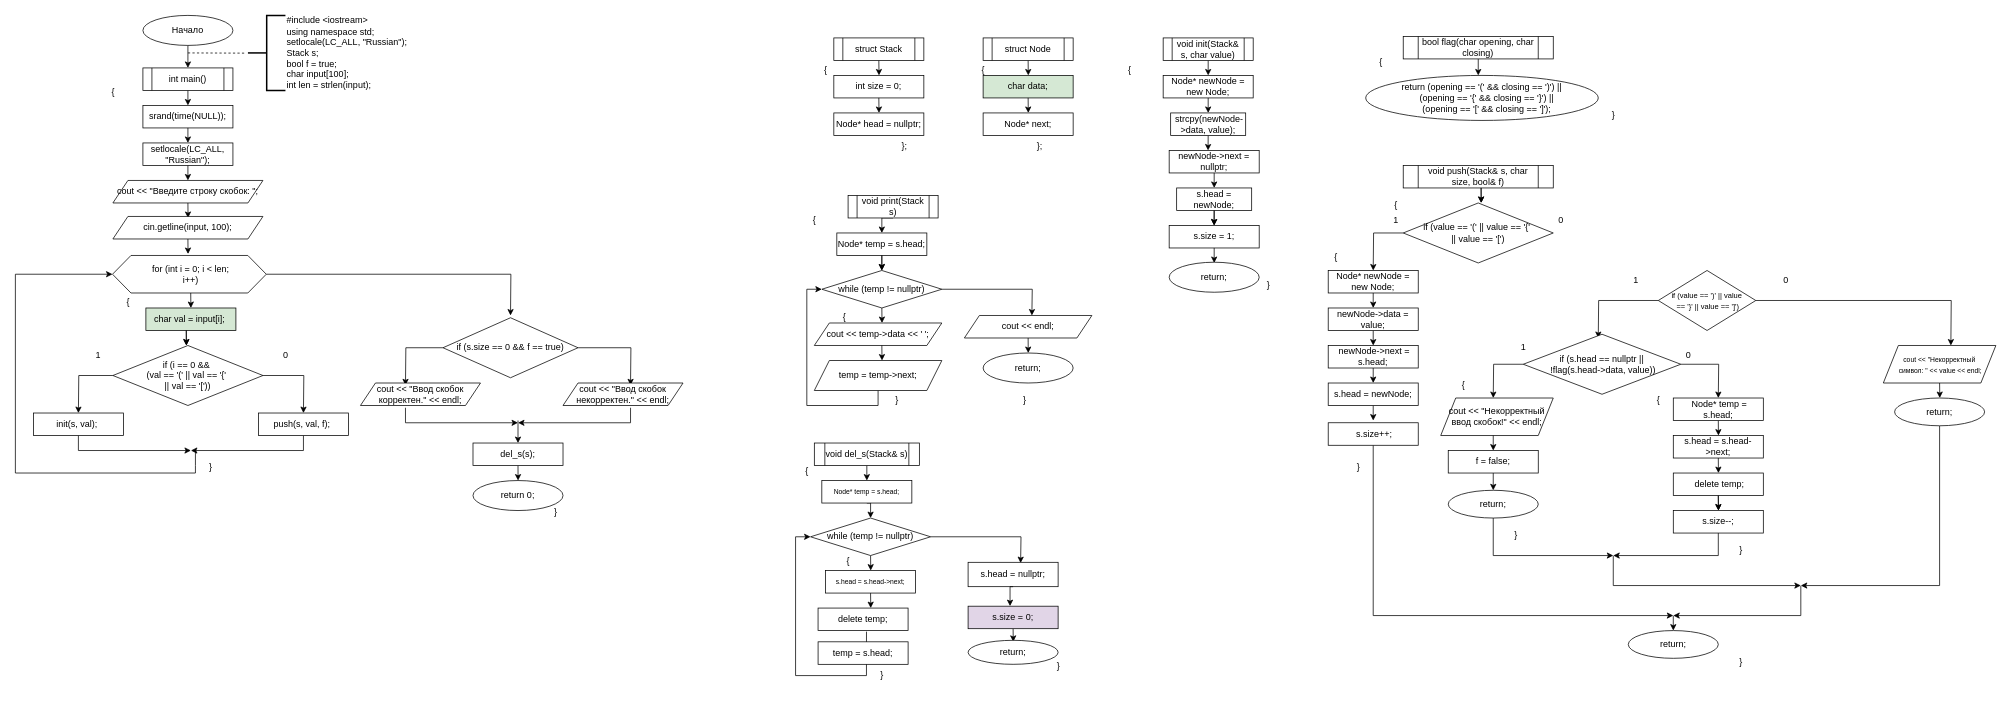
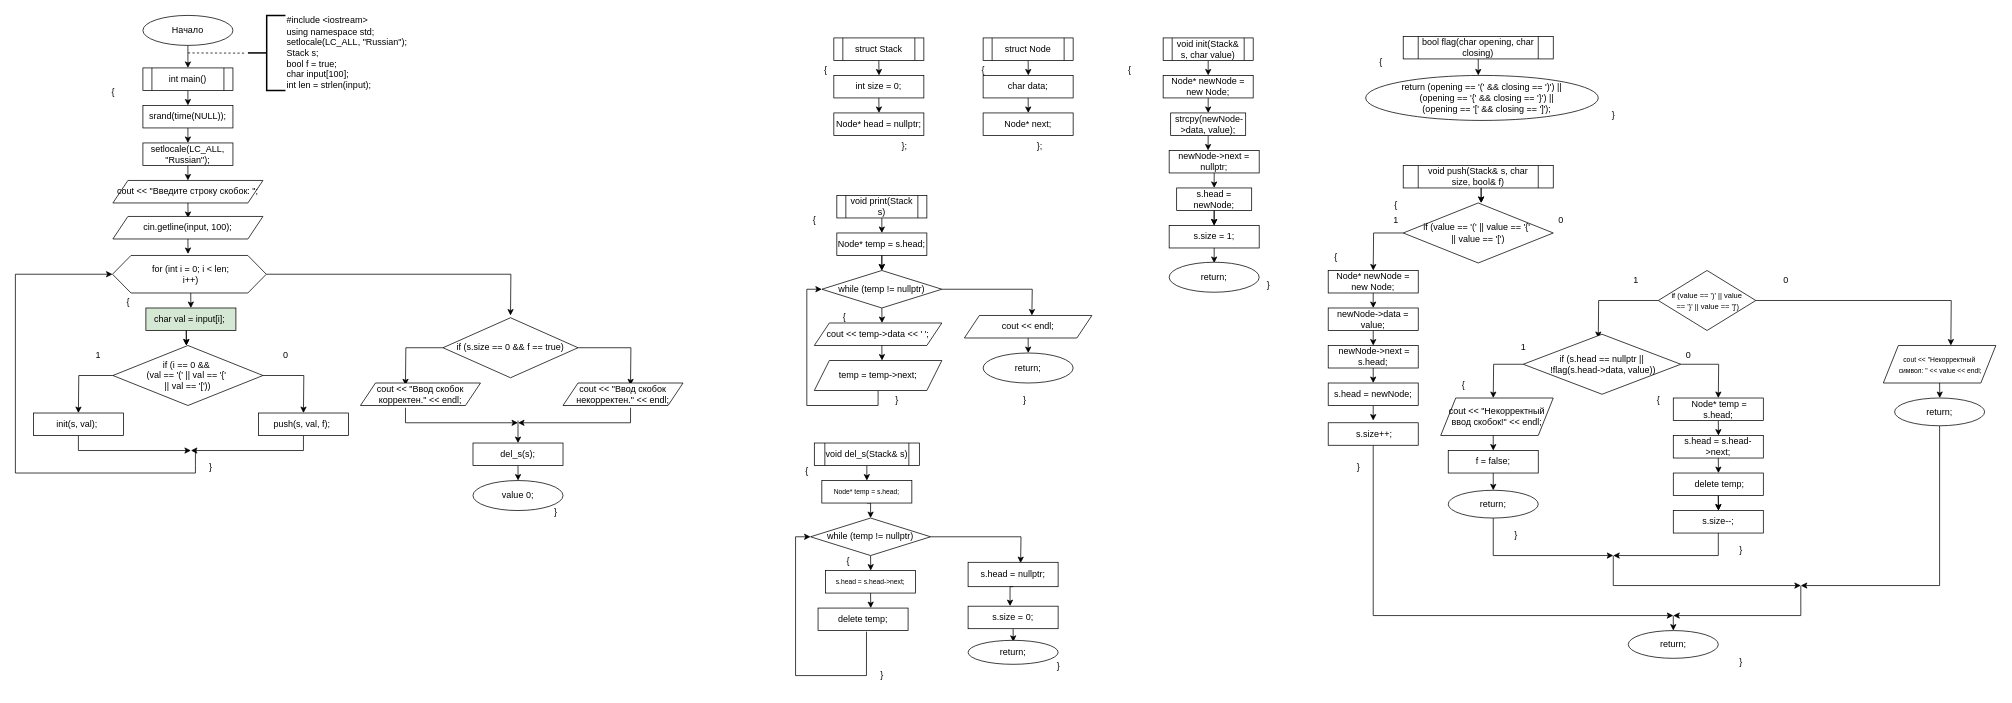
(1028, 87) -> (1028, 87)
(893, 207) -> (882, 207)
(518, 495) -> (518, 495)
(1013, 617) -> (1013, 617)
(863, 653) -> none
